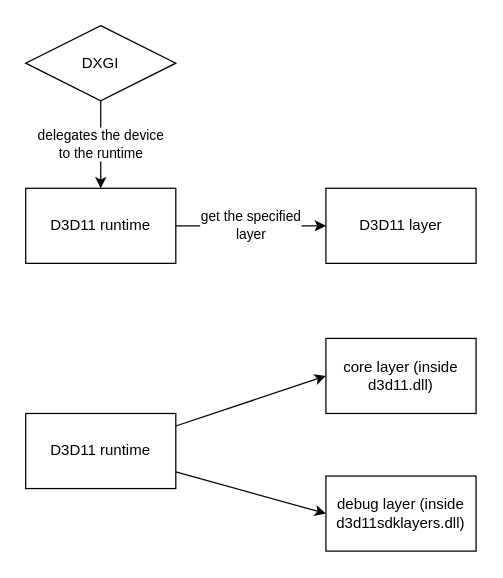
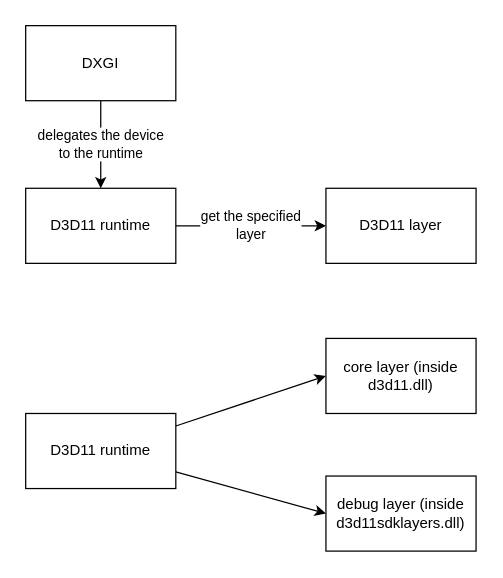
(101, 63) -> (101, 63)
